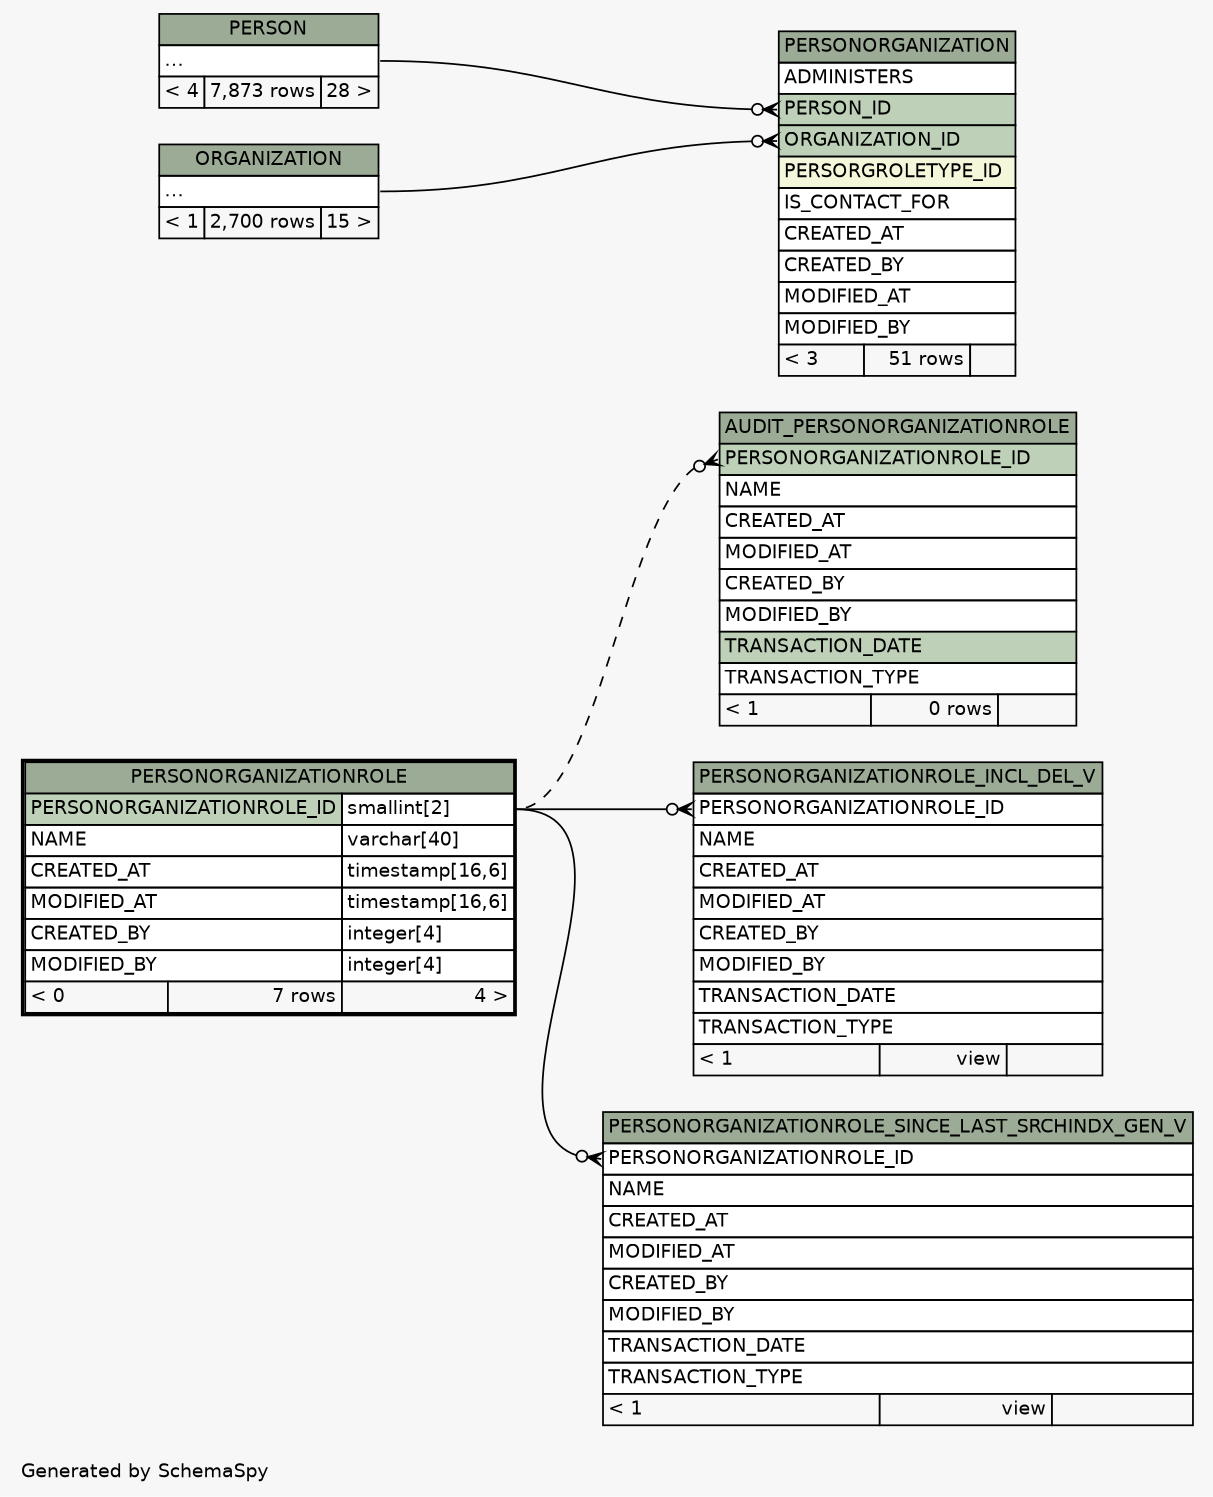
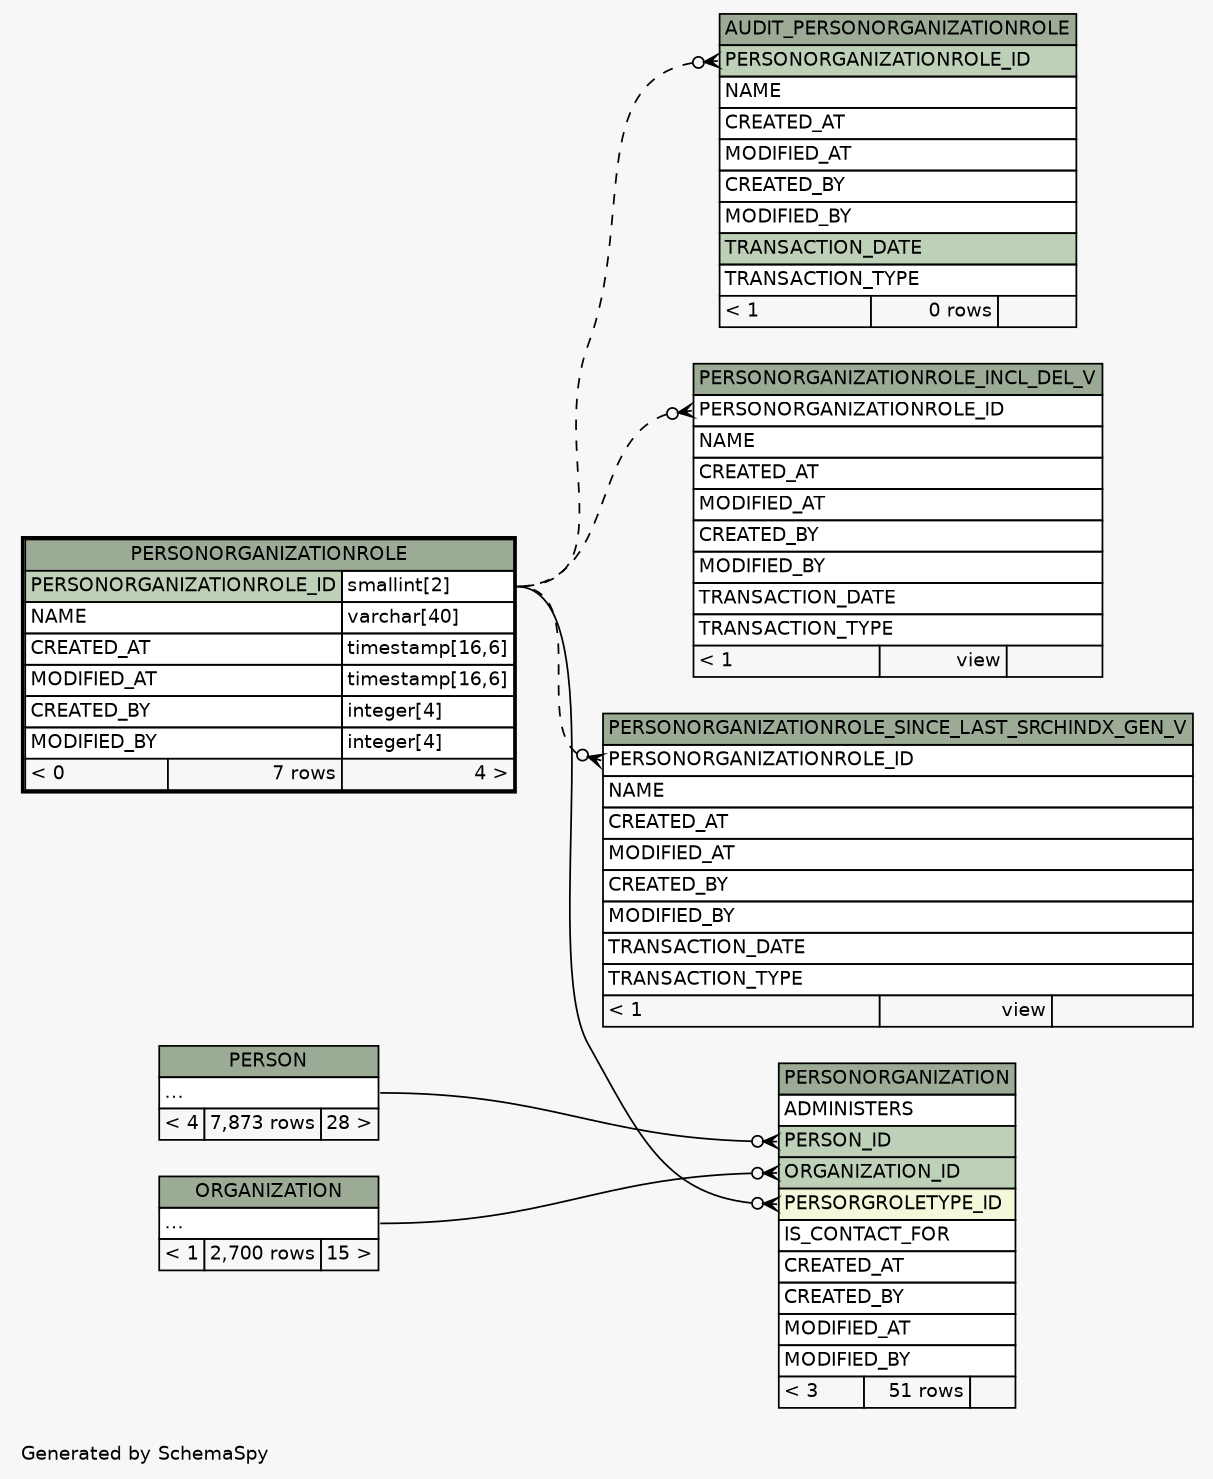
(591, 809) -> (599, 510)
none -> (570, 925)
(561, 972) -> (559, 700)
